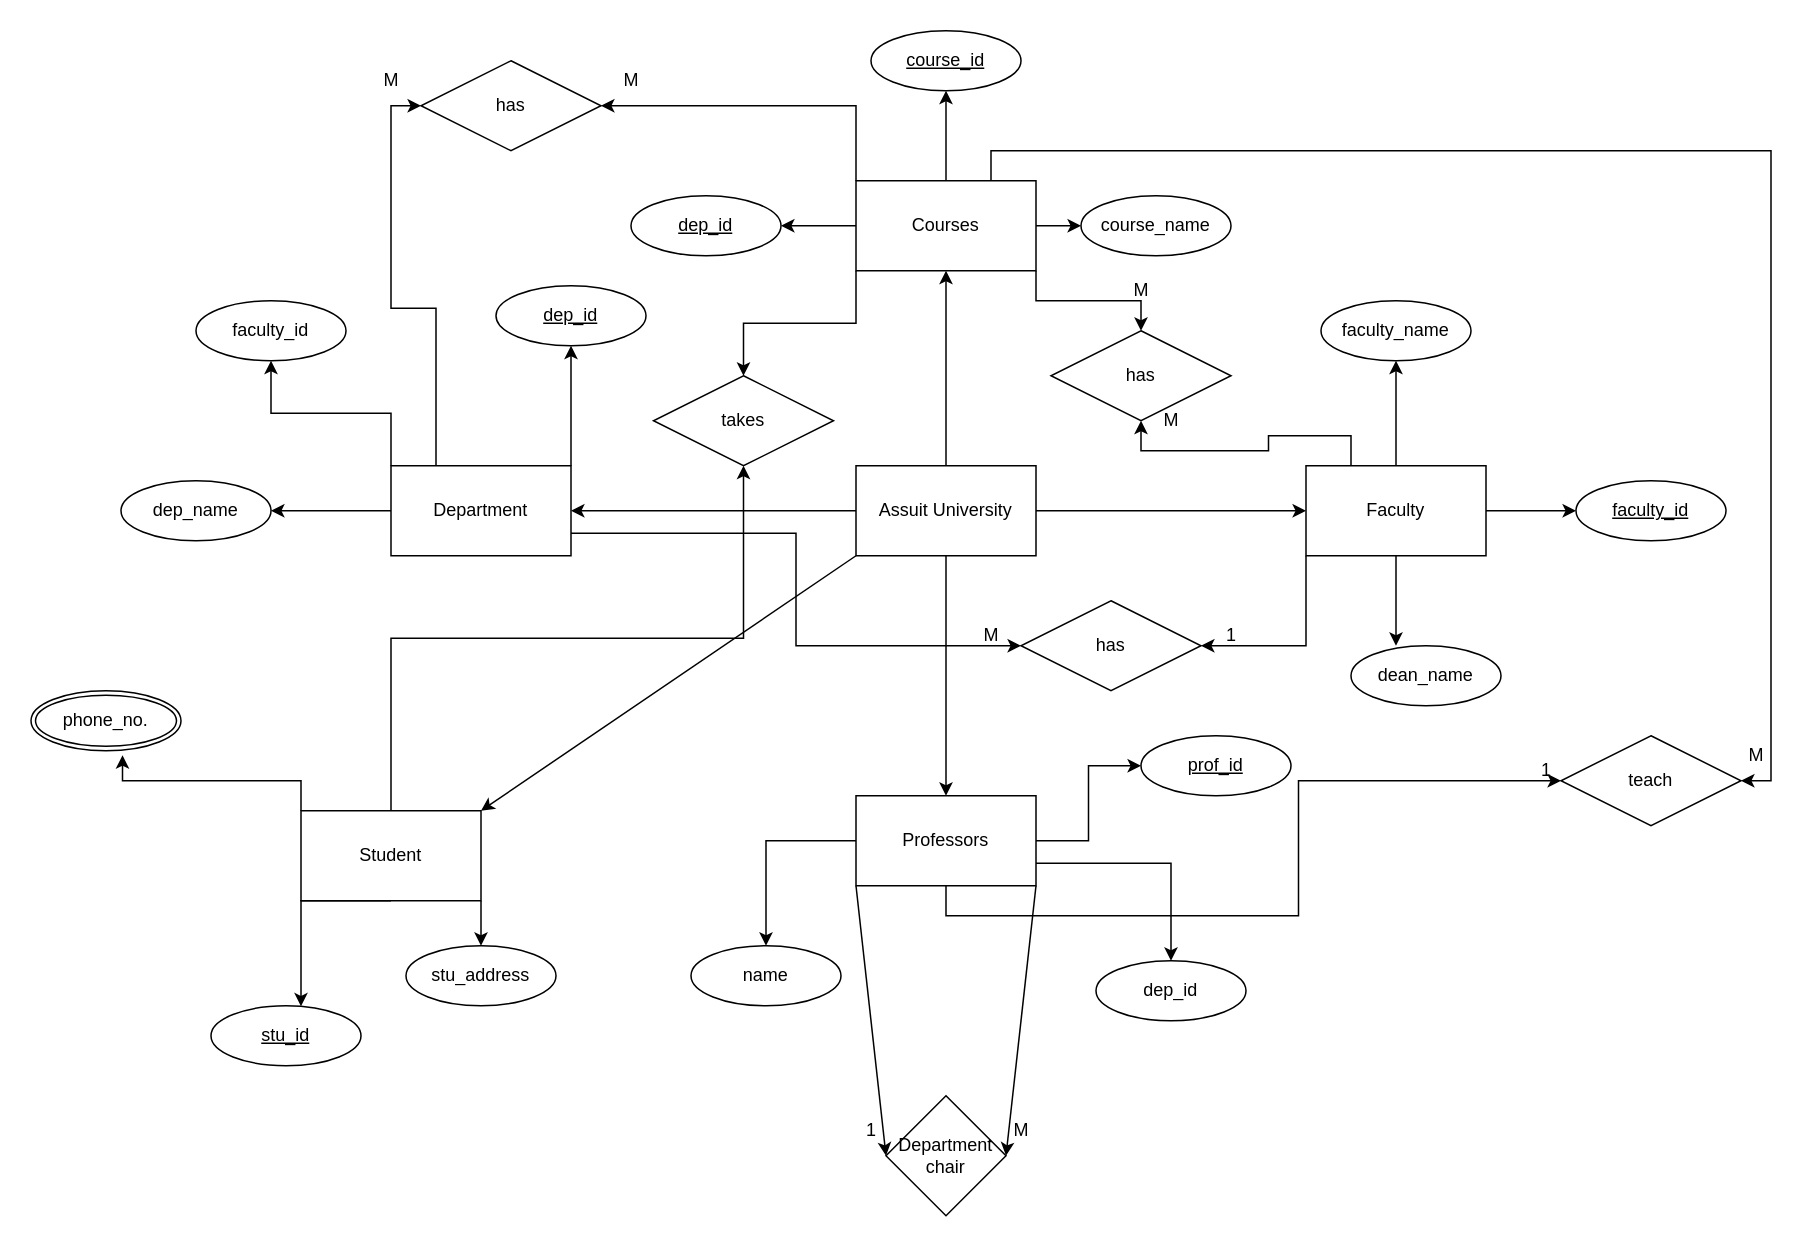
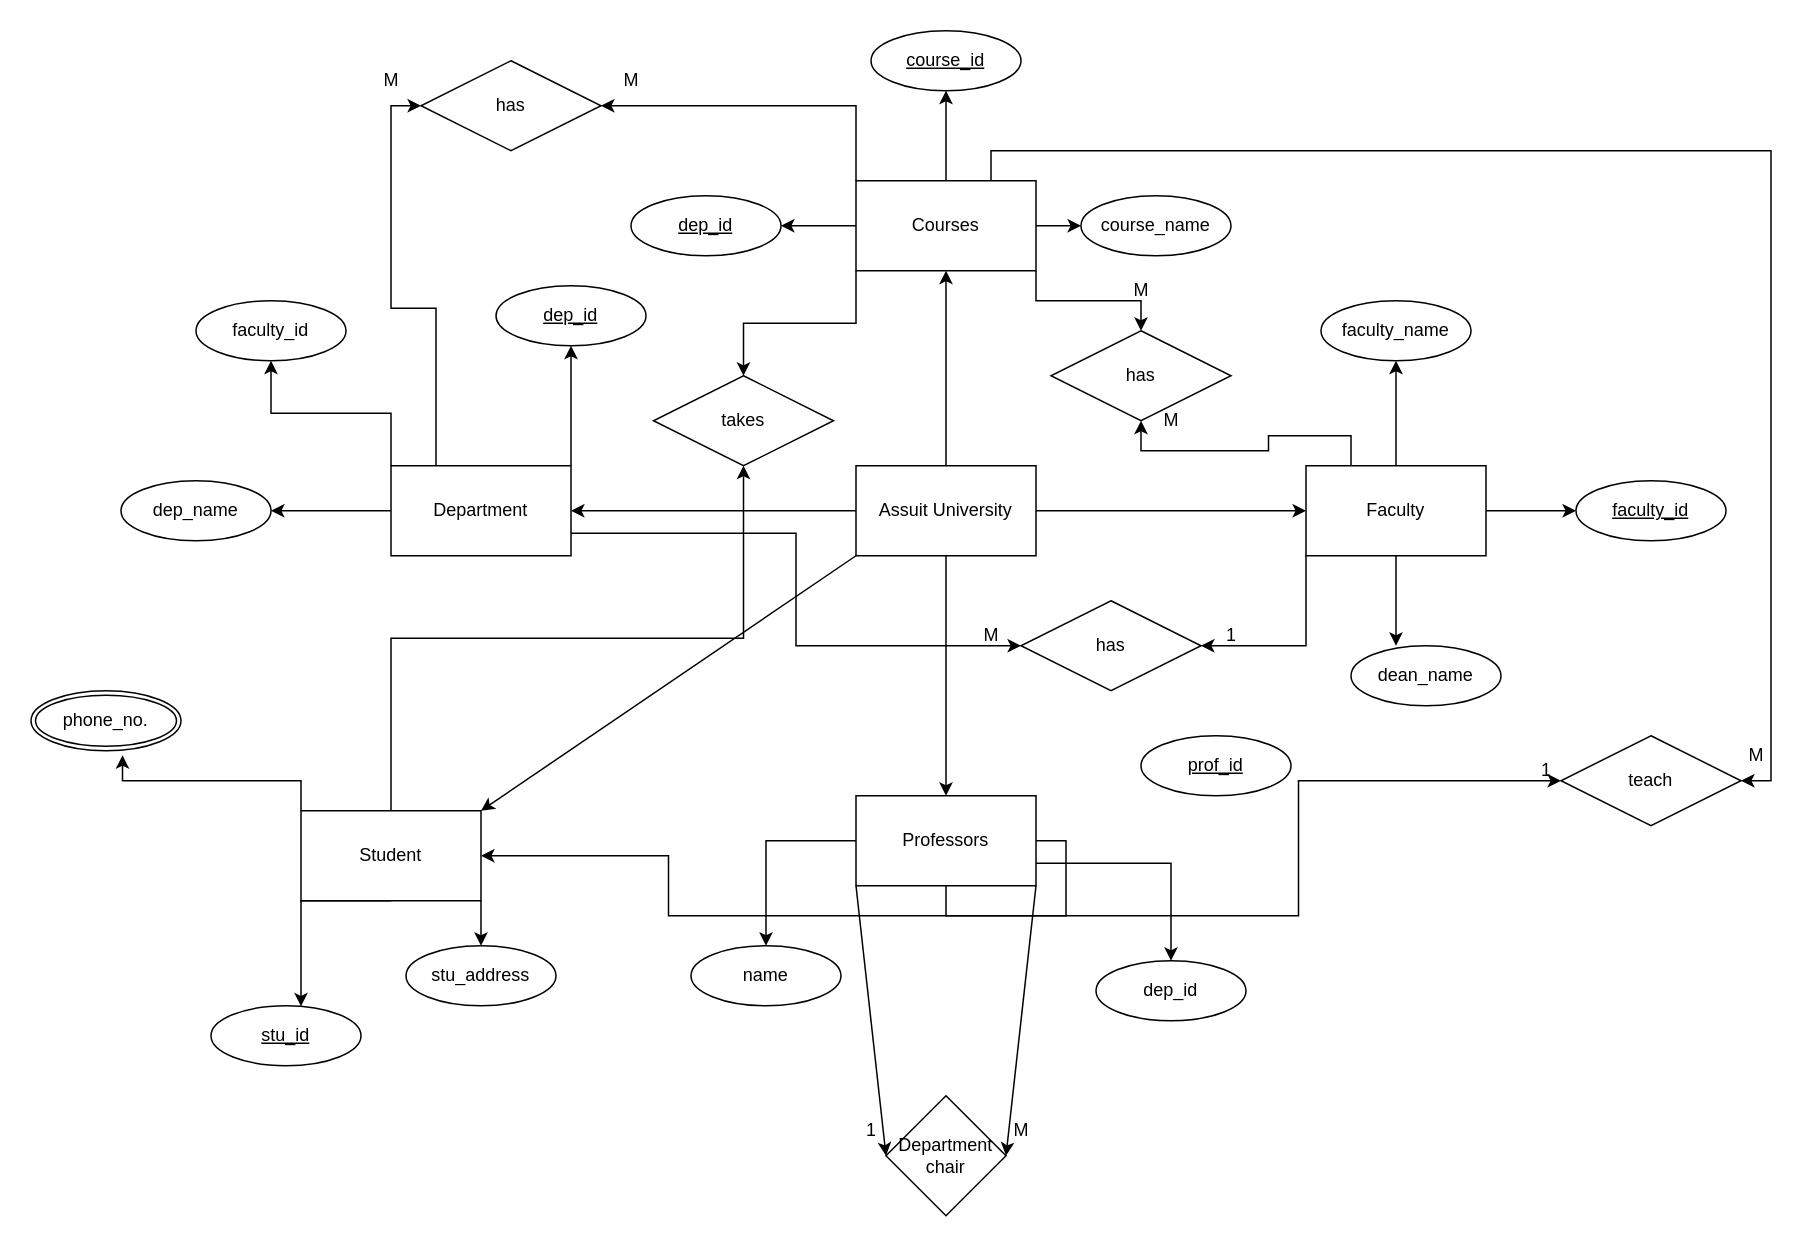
(1088, 795) -> (687, 916)
